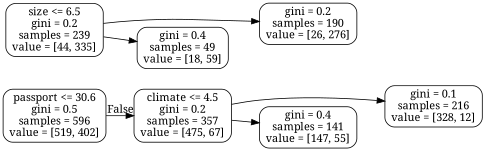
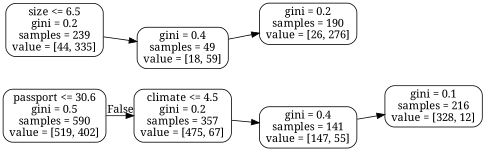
(177, 19) -> (240, 37)
(304, 98) -> (367, 118)
(55, 116) -> (55, 116)
